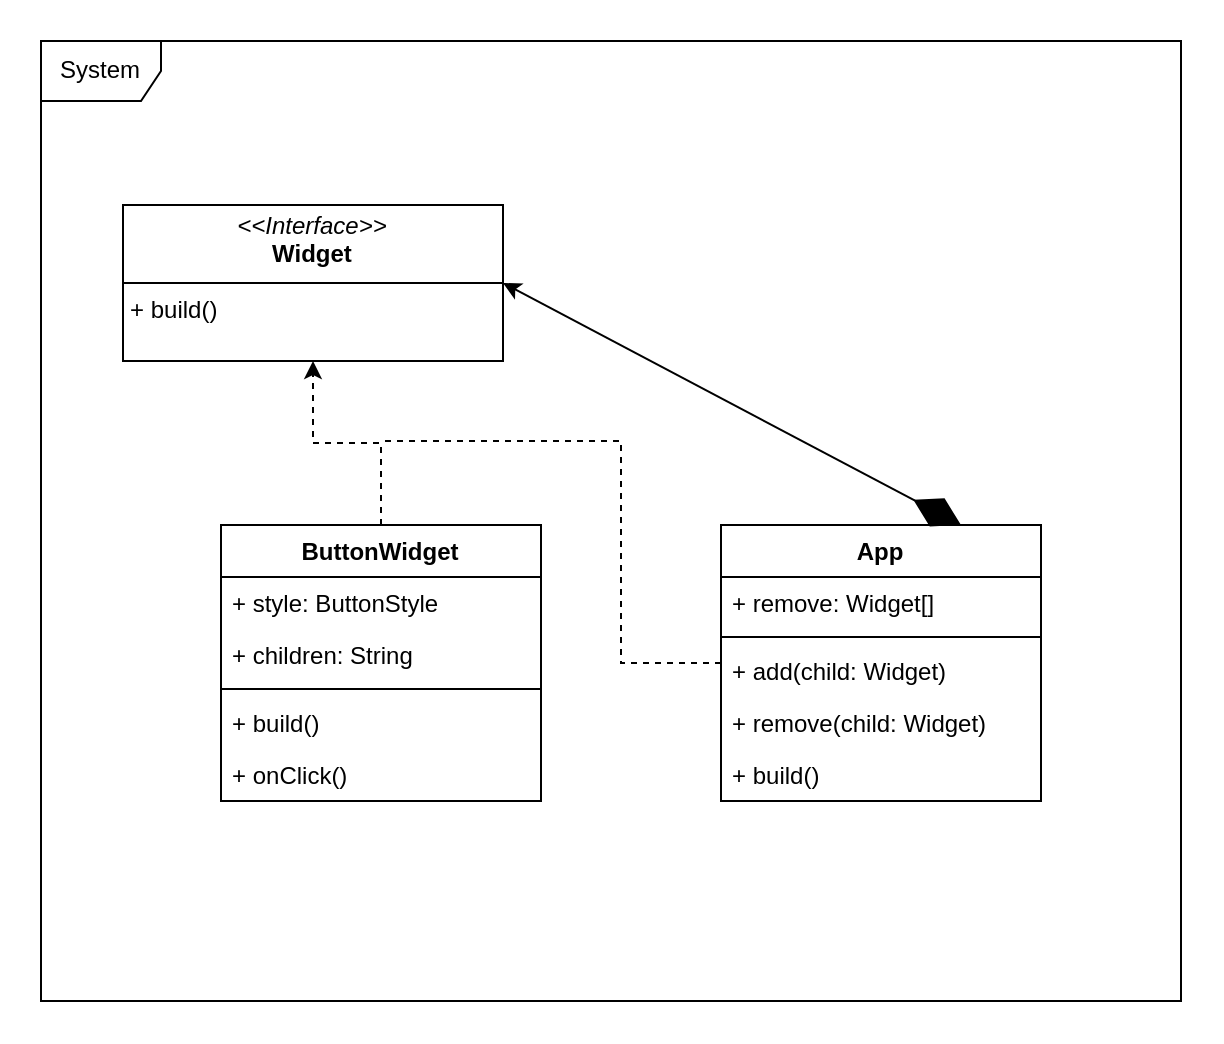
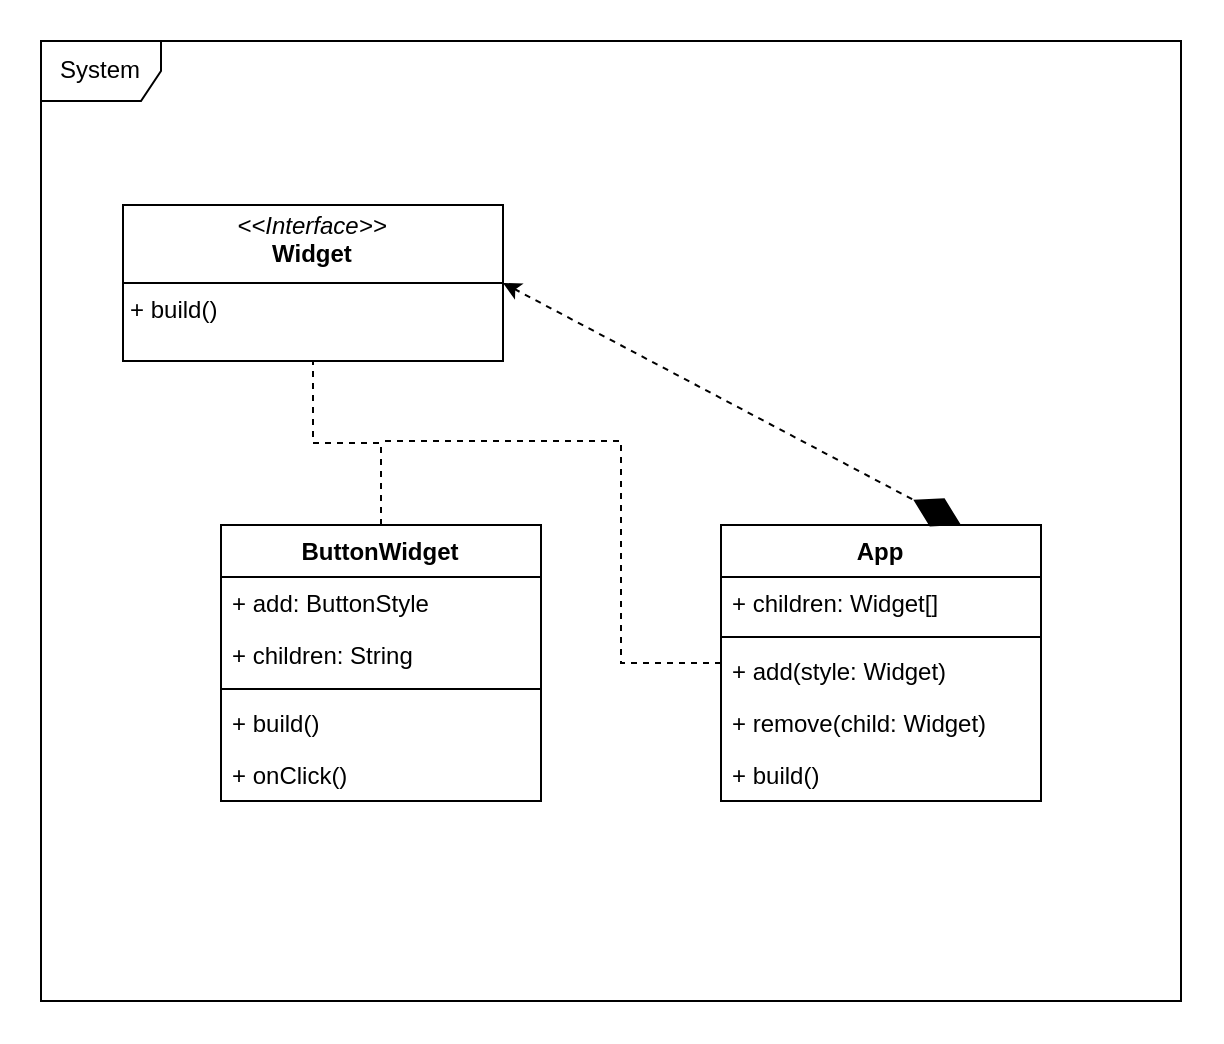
(313, 376) -> (313, 370)
(716, 396) -> (716, 396)
(352, 605) -> (341, 605)
(841, 605) -> (849, 605)
(849, 673) -> (852, 673)
